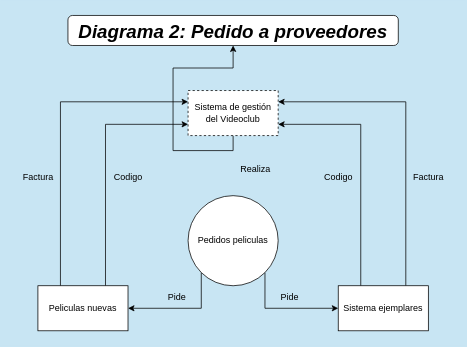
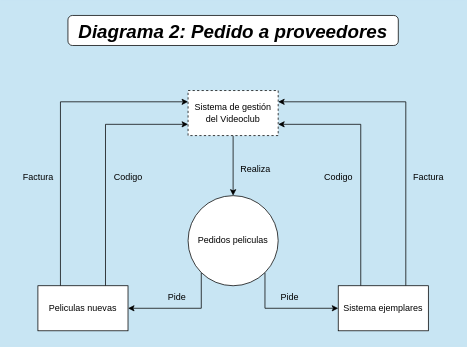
(203, 150) -> (233, 150)
